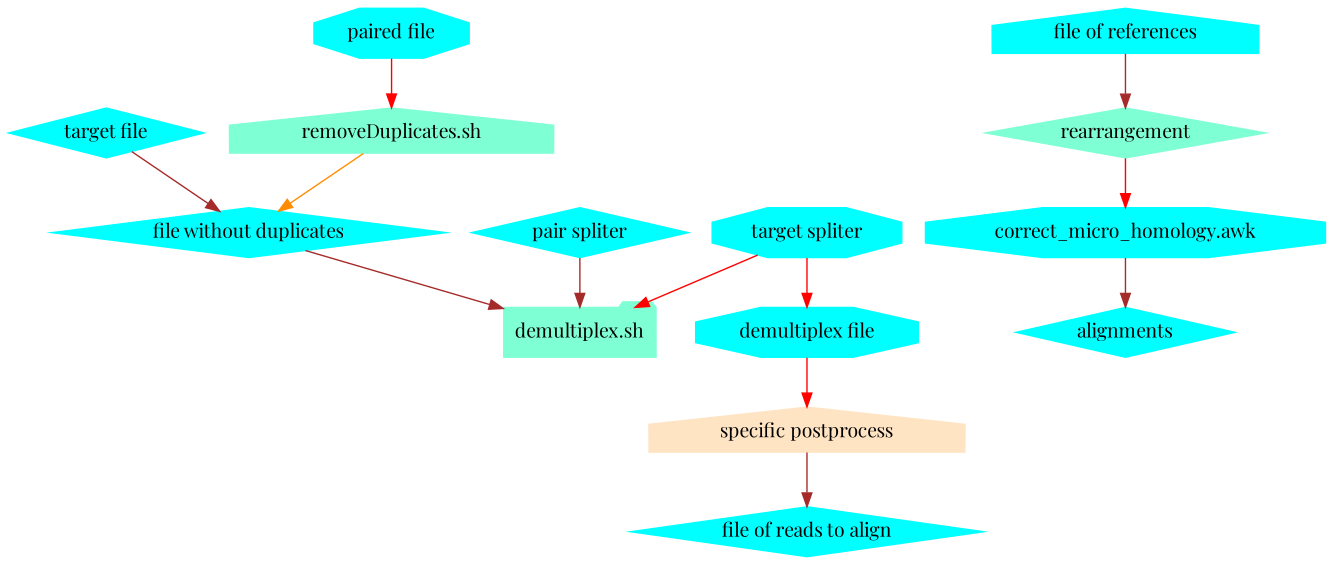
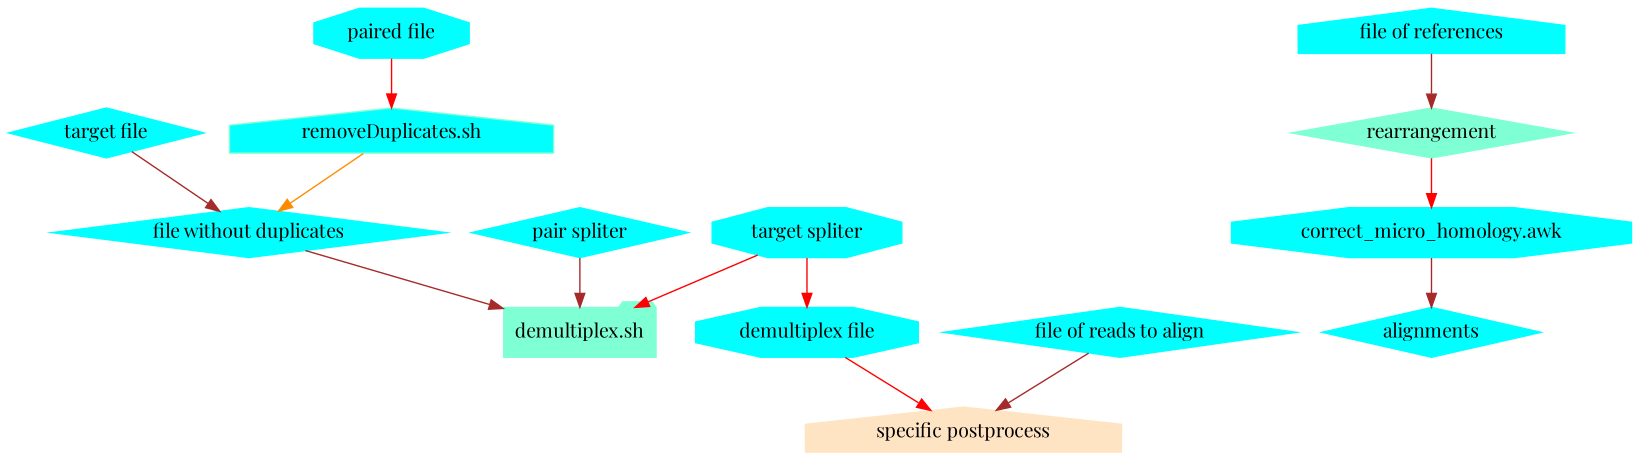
(392, 133) -> (392, 133)
(807, 473) -> (1049, 378)
